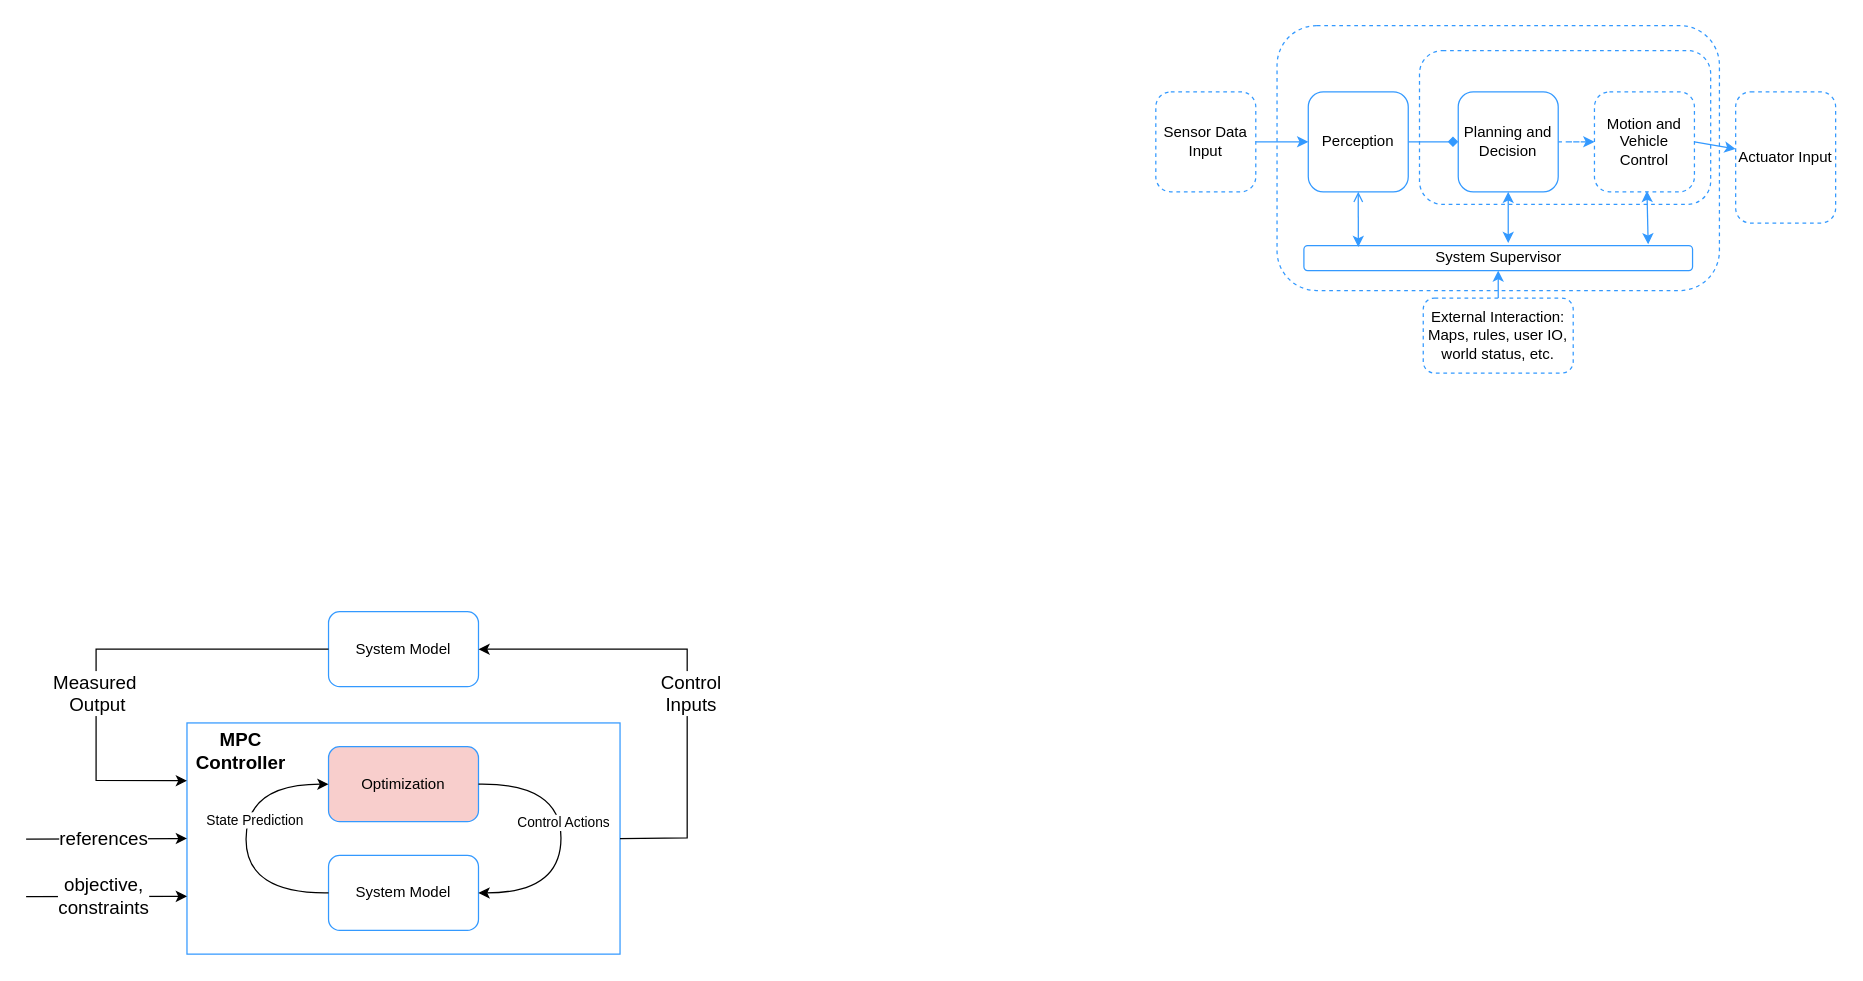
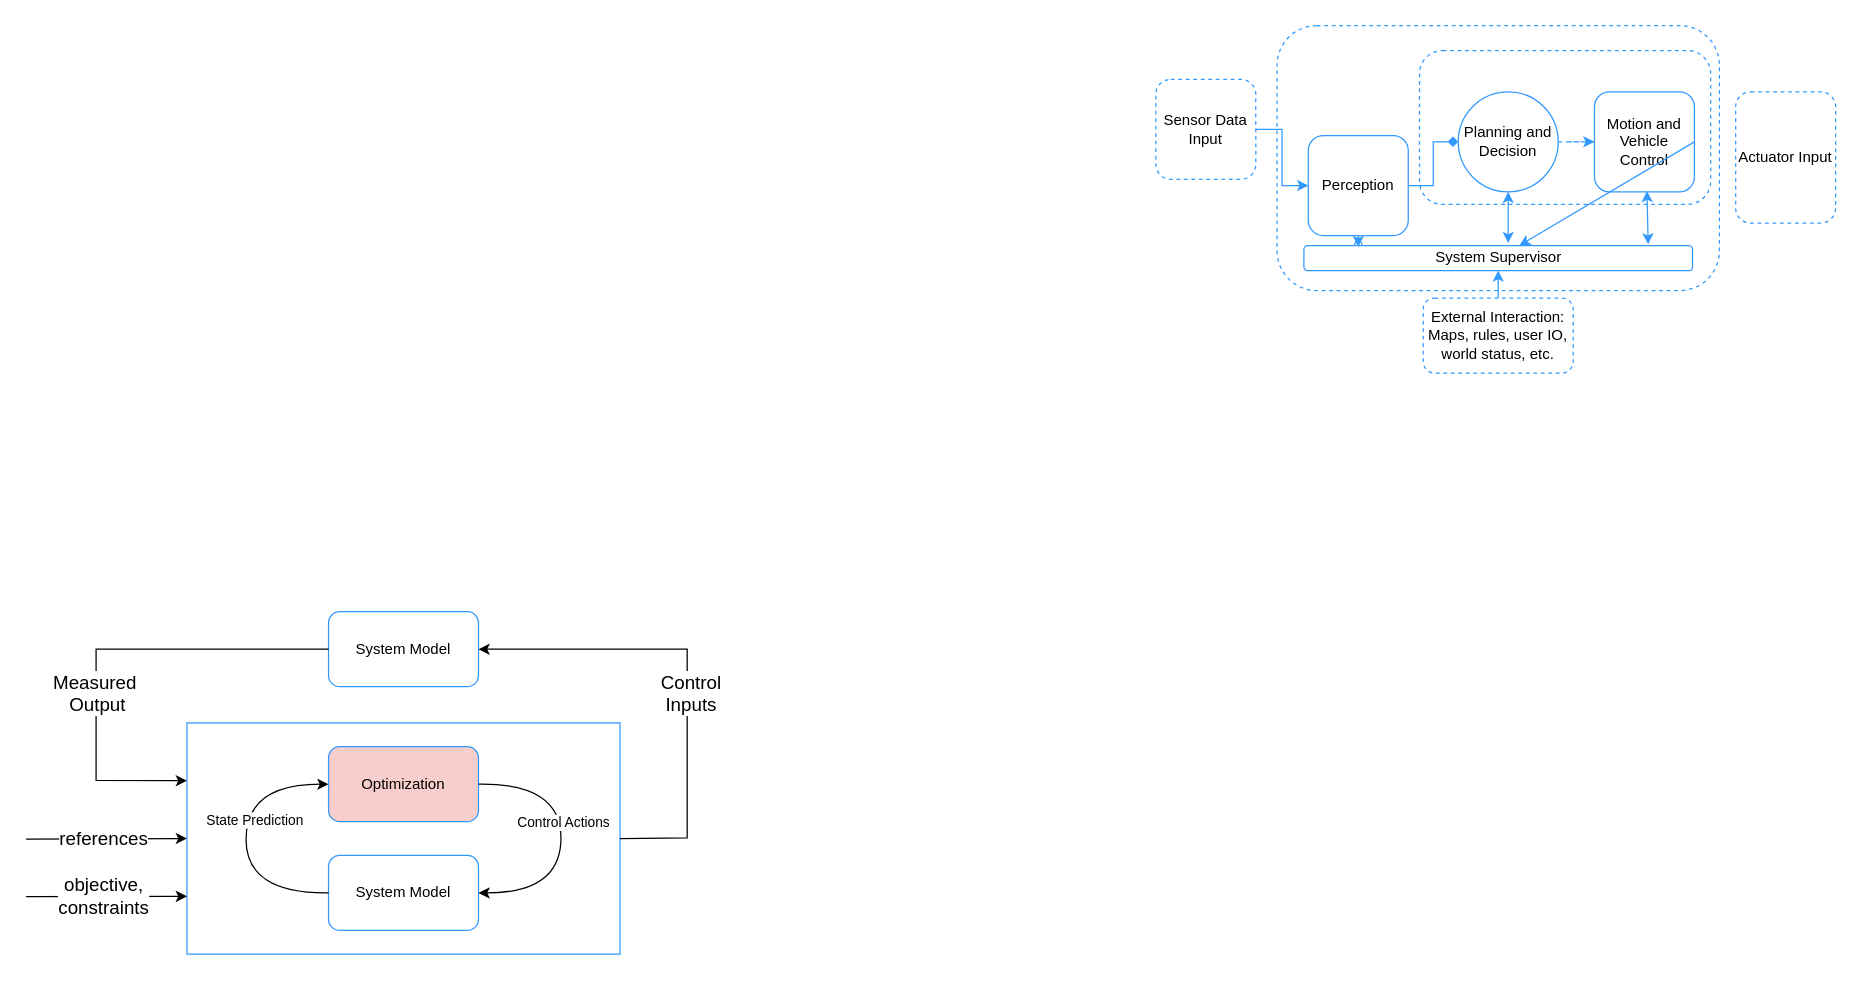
(1206, 142) -> (1206, 129)
(1358, 142) -> (1358, 186)
(1508, 142) -> (1508, 142)
(1644, 142) -> (1644, 142)
(1711, 145) -> (1611, 191)
(241, 751) -> none
